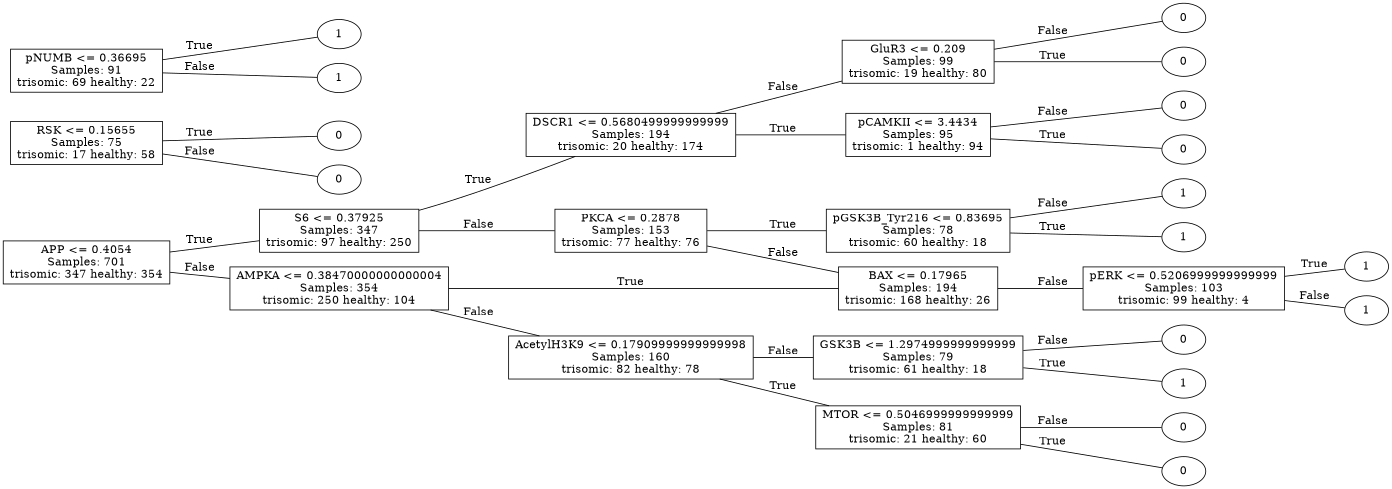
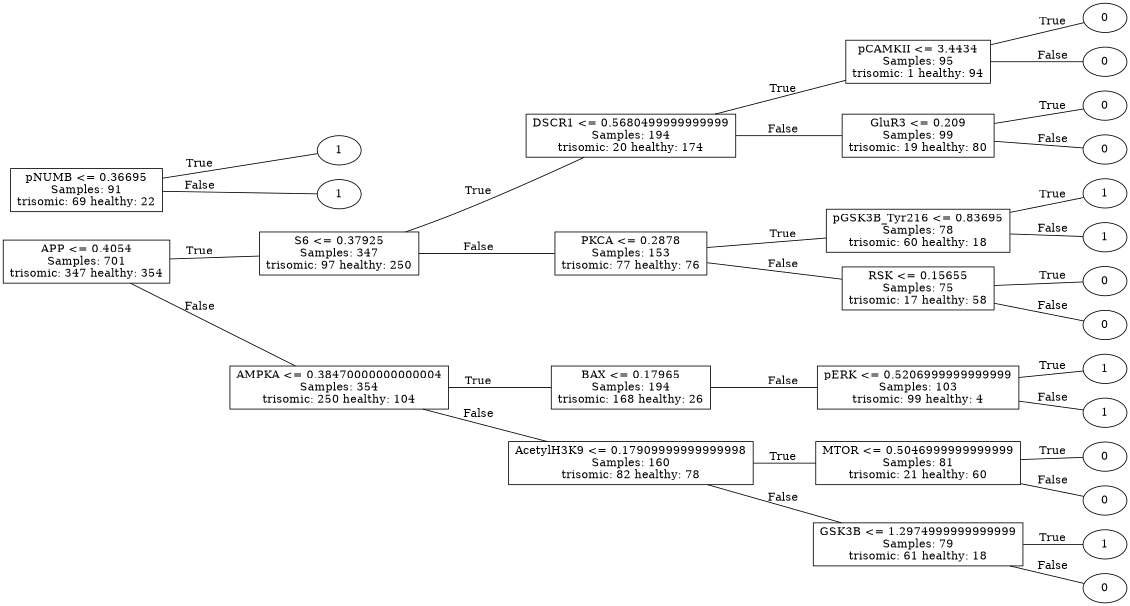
(773, 259) -> (775, 271)
